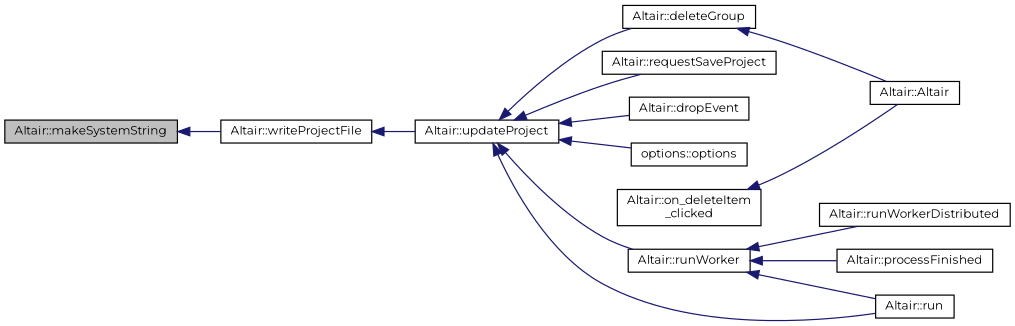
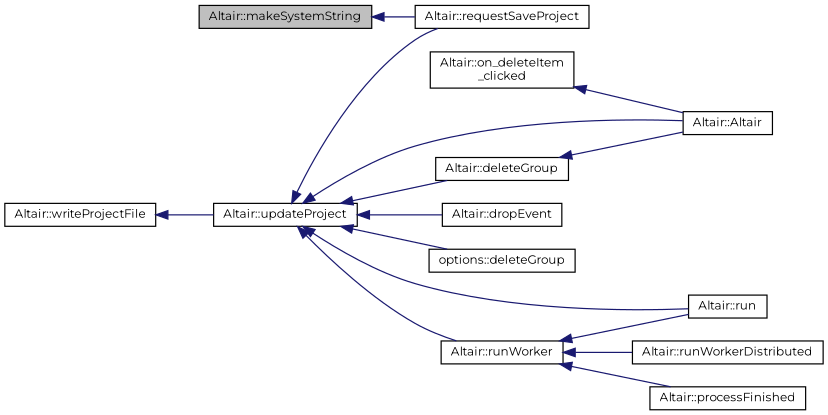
none -> (491, 130)
(205, 132) -> (400, 17)
(689, 154) -> (502, 261)
